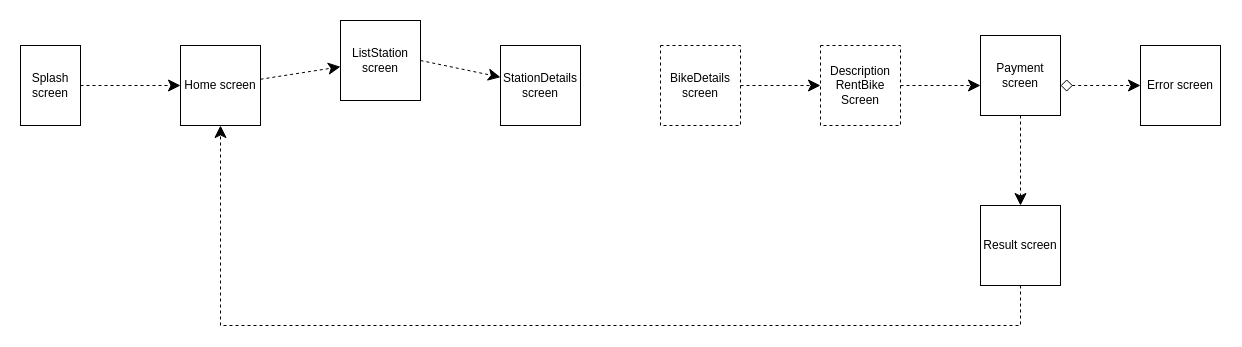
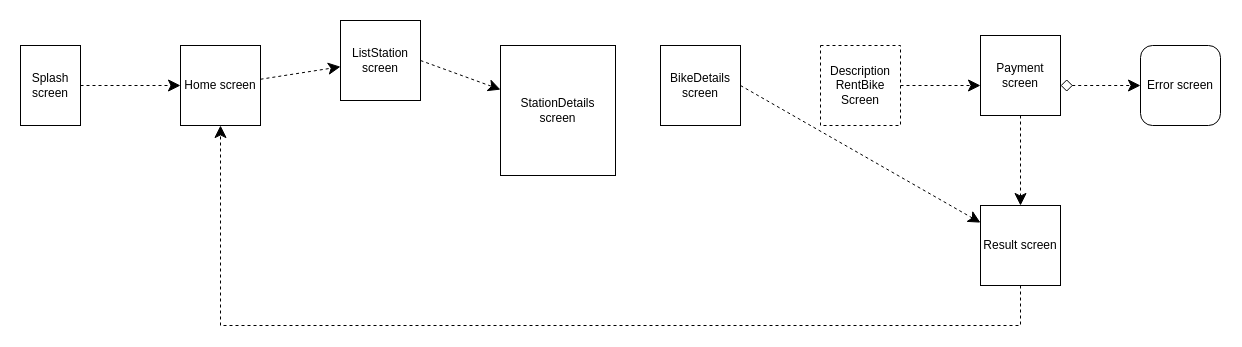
(541, 86) -> (558, 111)
(701, 86) -> (701, 86)
(776, 86) -> (856, 152)
(1181, 86) -> (1181, 86)
